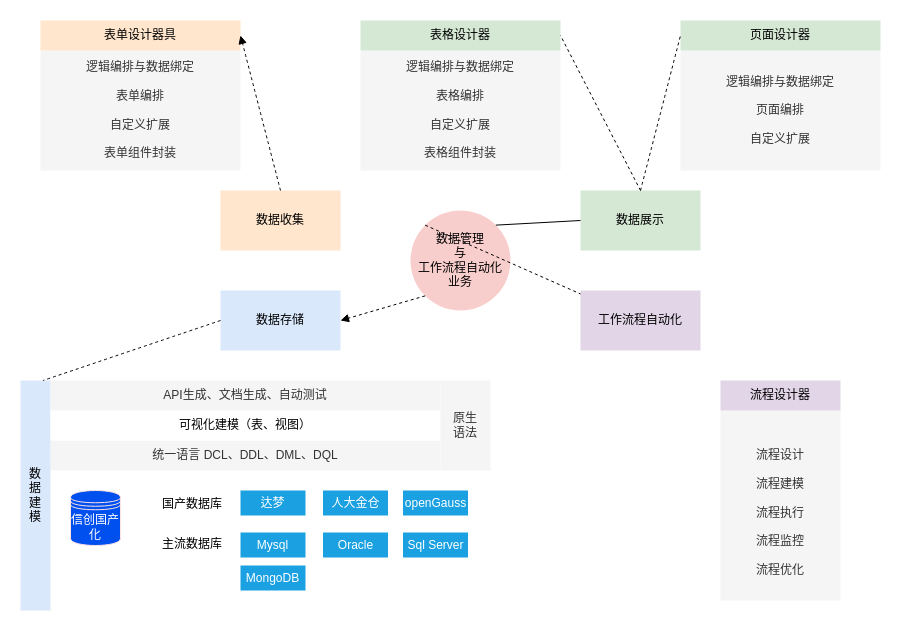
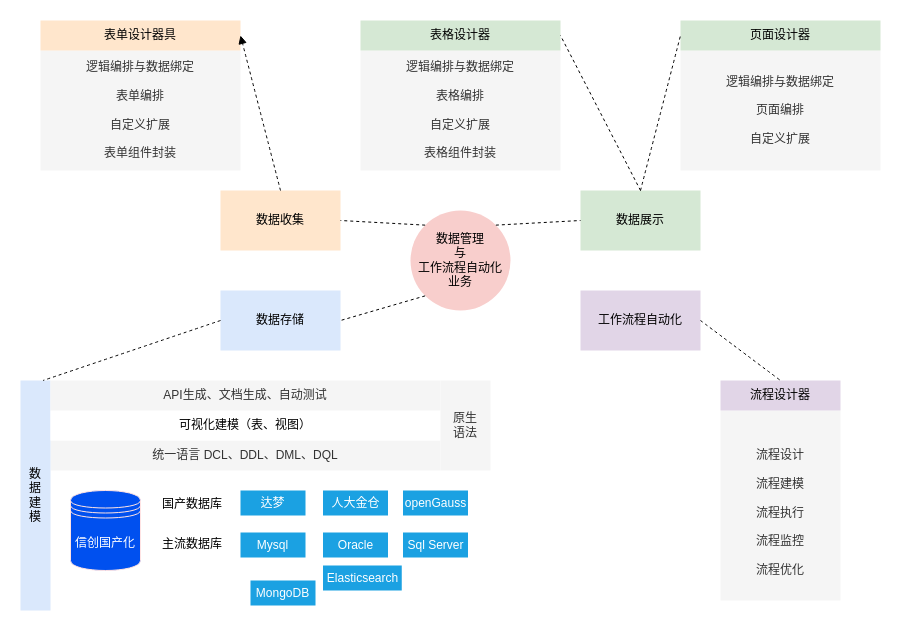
(538, 223) -> (538, 223)
(502, 259) -> (383, 223)
(349, 318) -> (345, 319)
none -> (740, 350)
(96, 518) -> (106, 531)
(273, 578) -> (283, 593)
none -> (362, 578)
